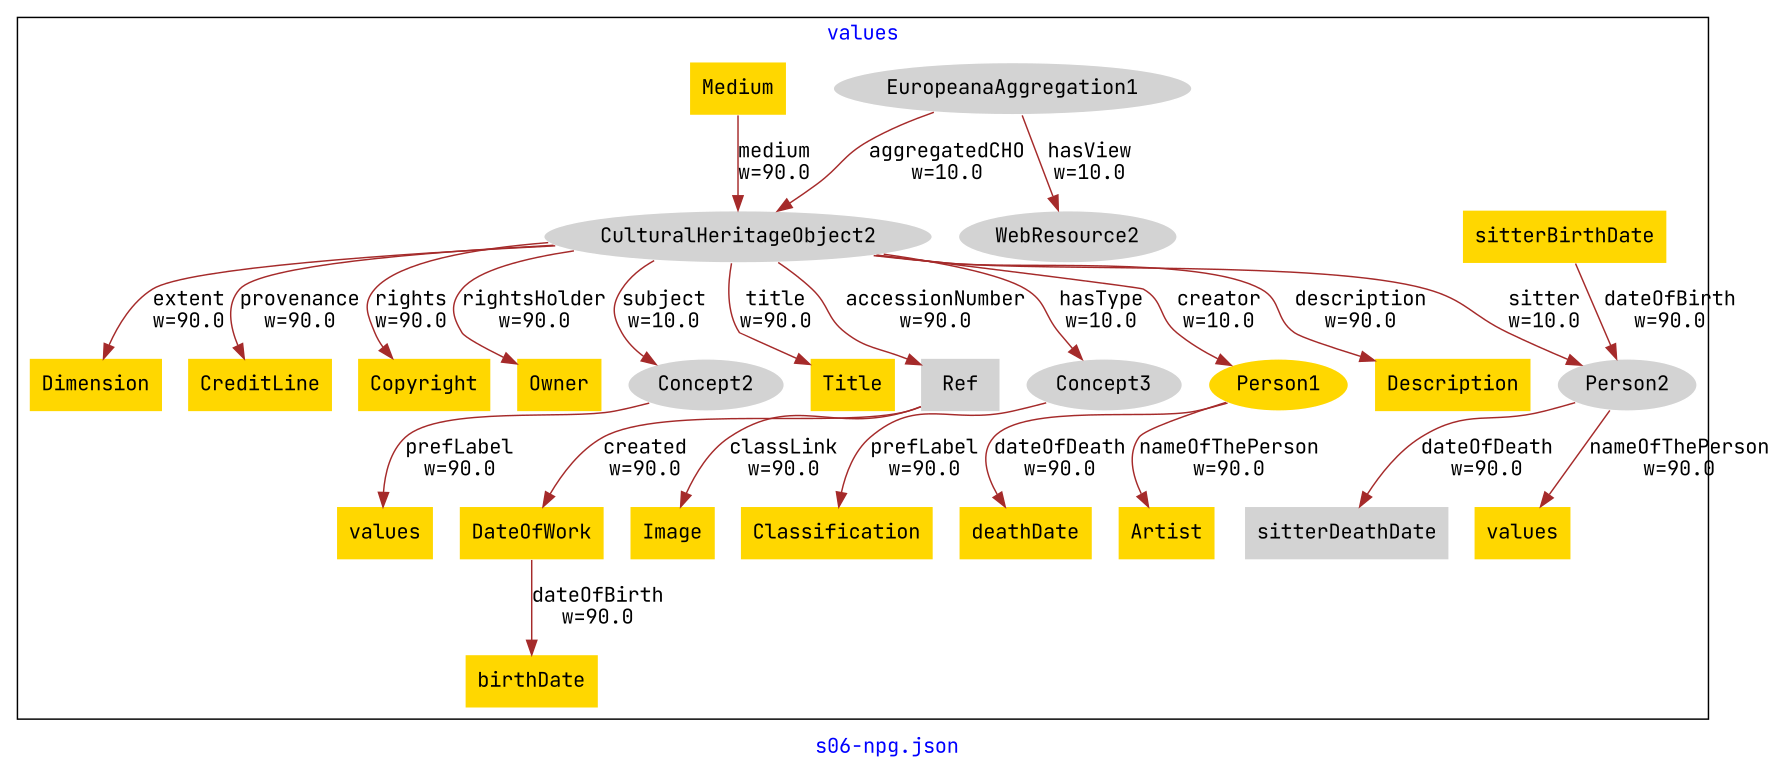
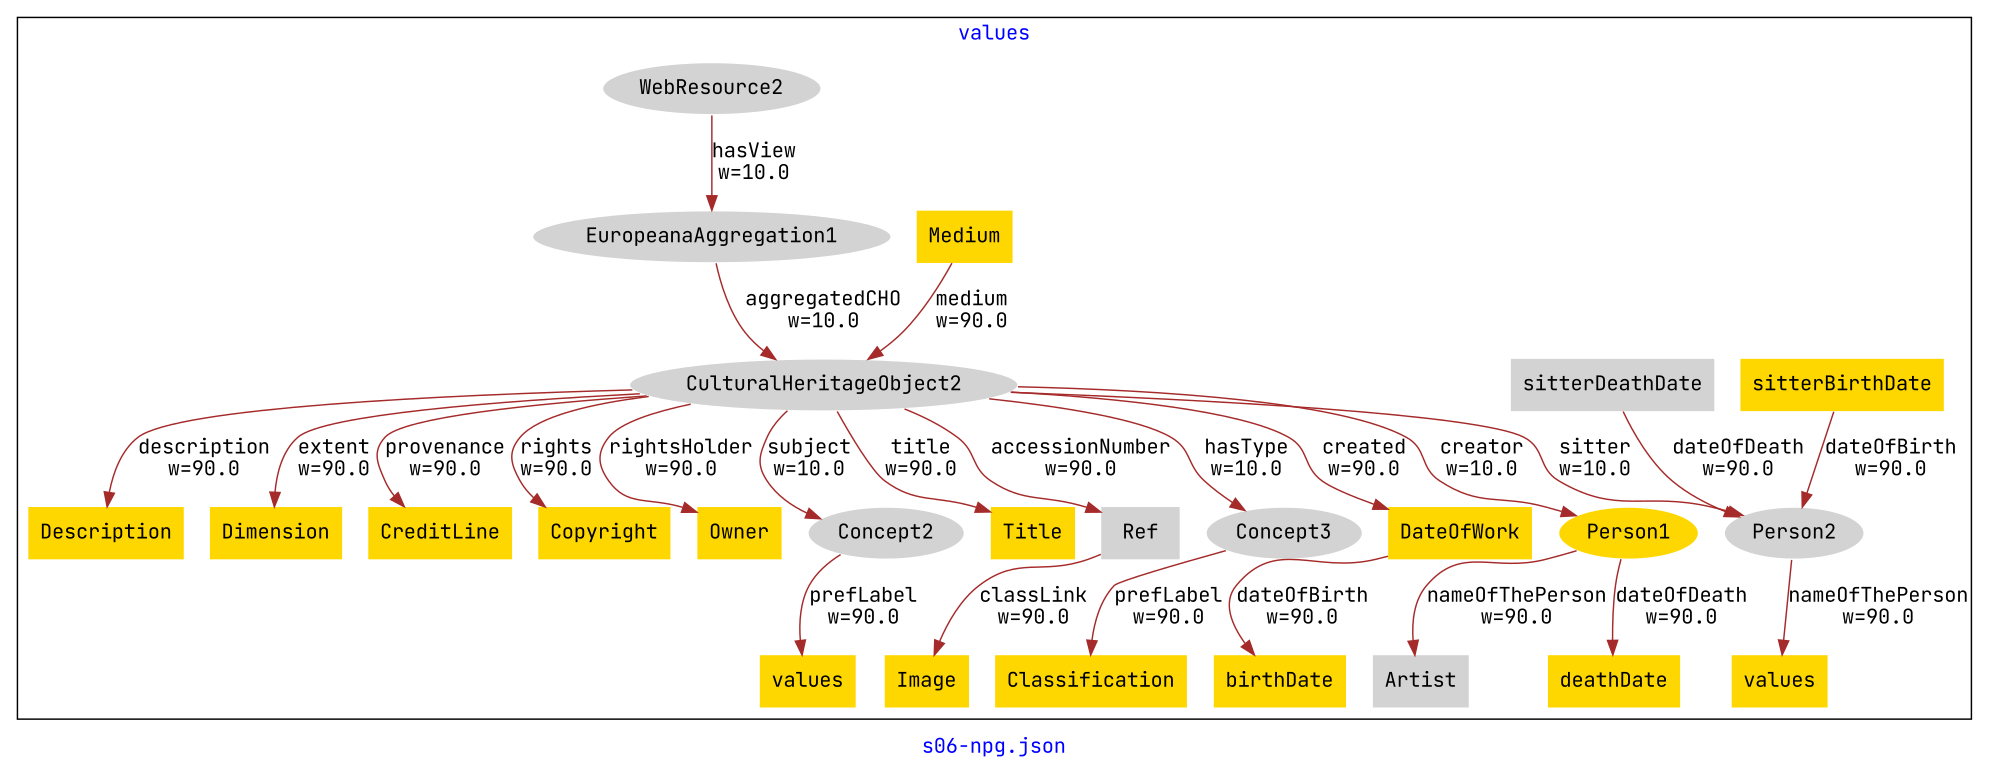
(1038, 156) -> (712, 155)
(722, 419) -> (1208, 413)
(1458, 421) -> (1663, 473)
(1167, 533) -> (1421, 681)
